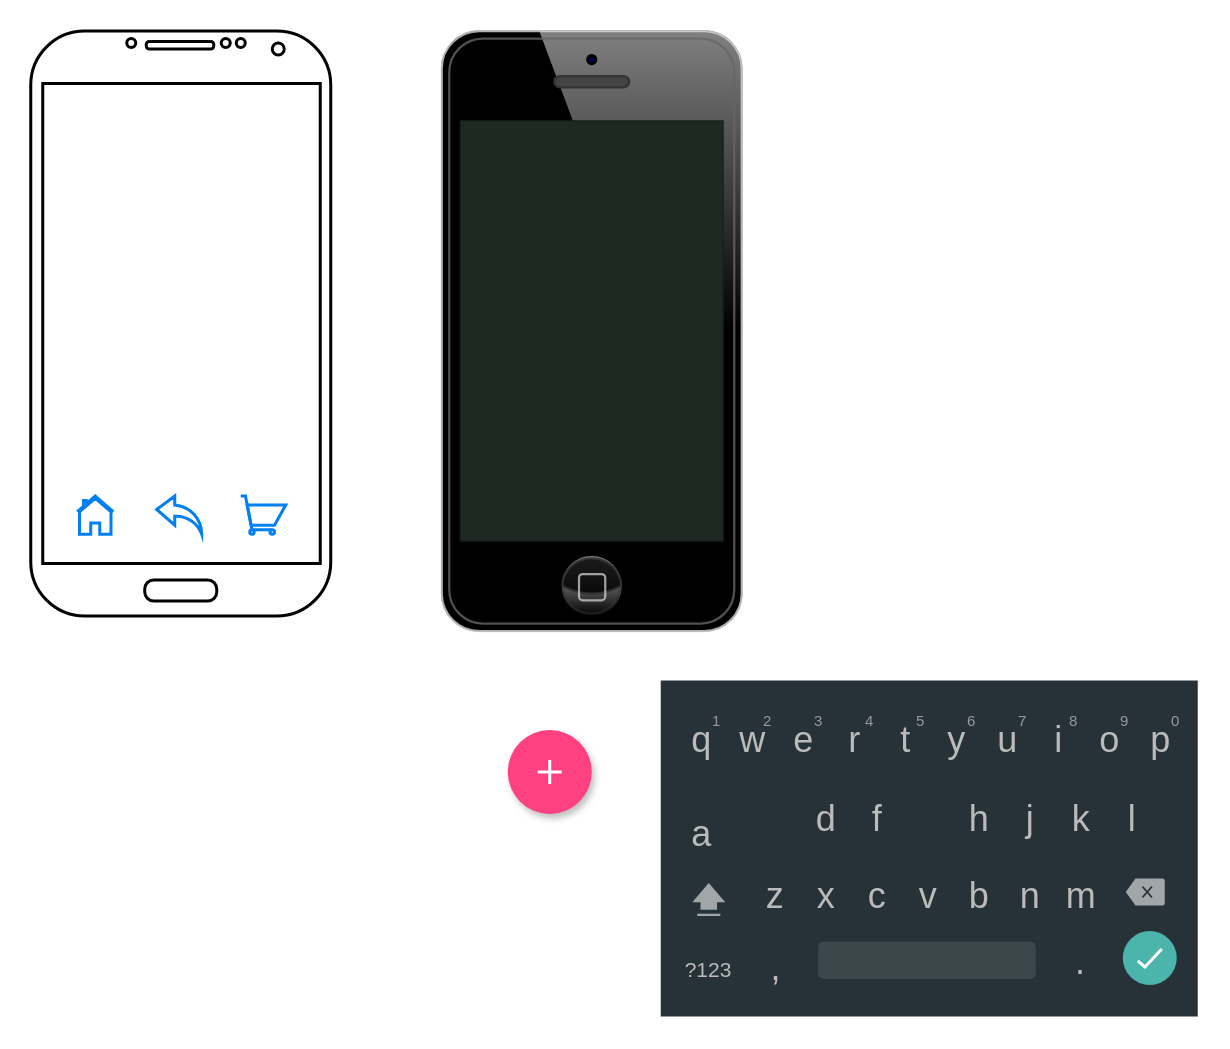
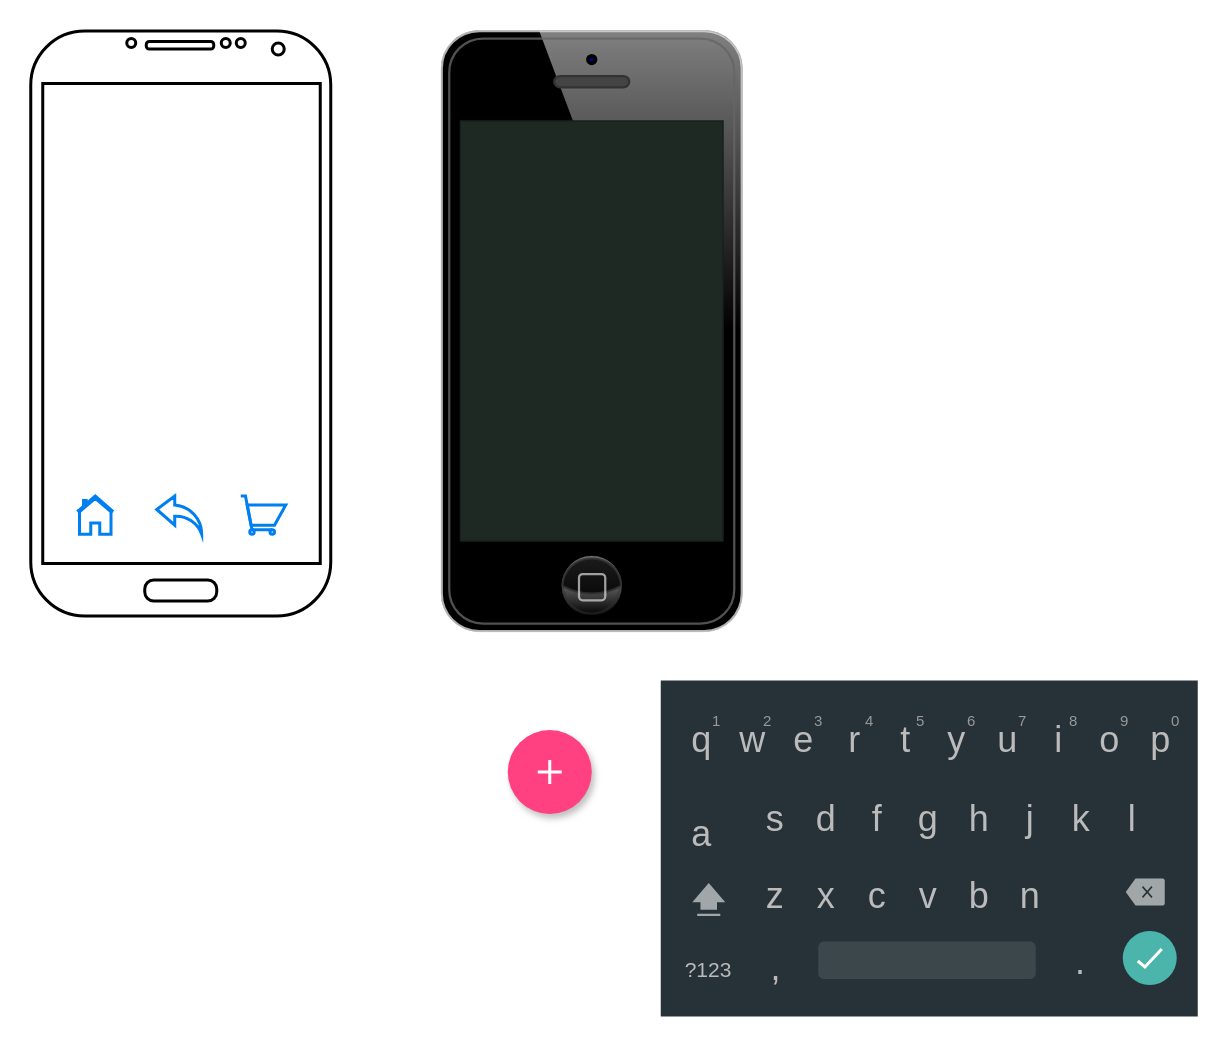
none -> (775, 815)
none -> (928, 815)
(1081, 892) -> none
